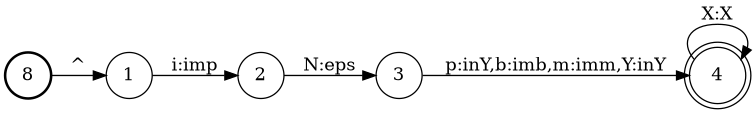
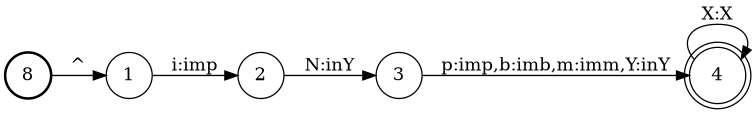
(330, 66) -> (330, 66)
(556, 66) -> (556, 66)
